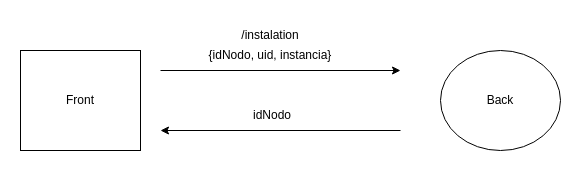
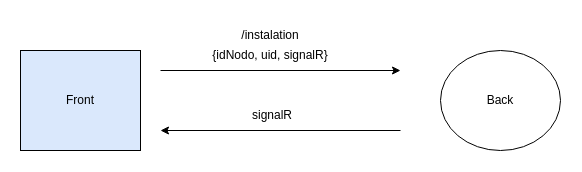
(271, 56) -> (271, 56)
(81, 101) -> (81, 101)
(273, 116) -> (273, 116)
